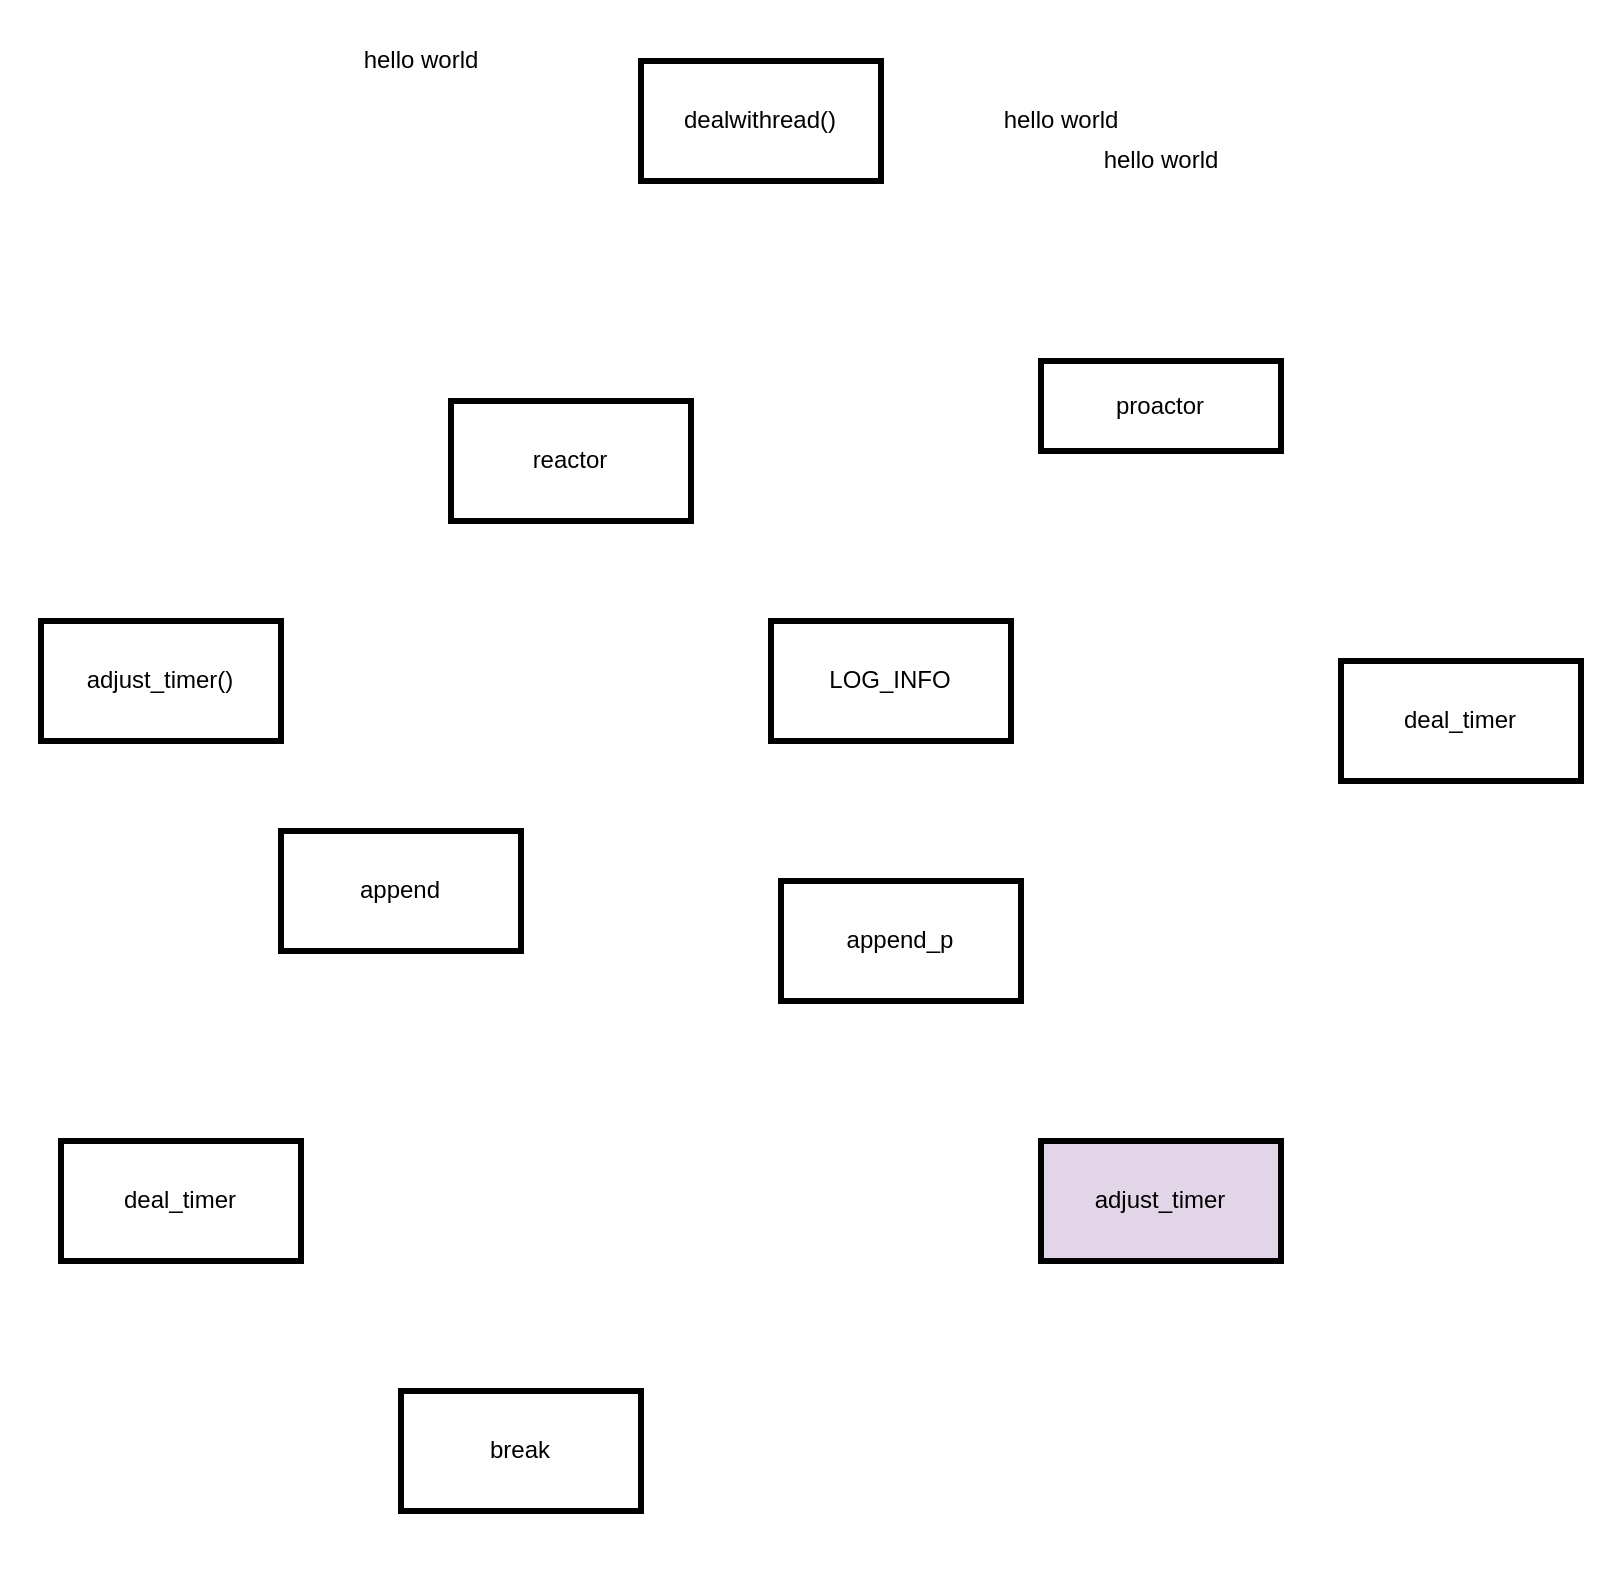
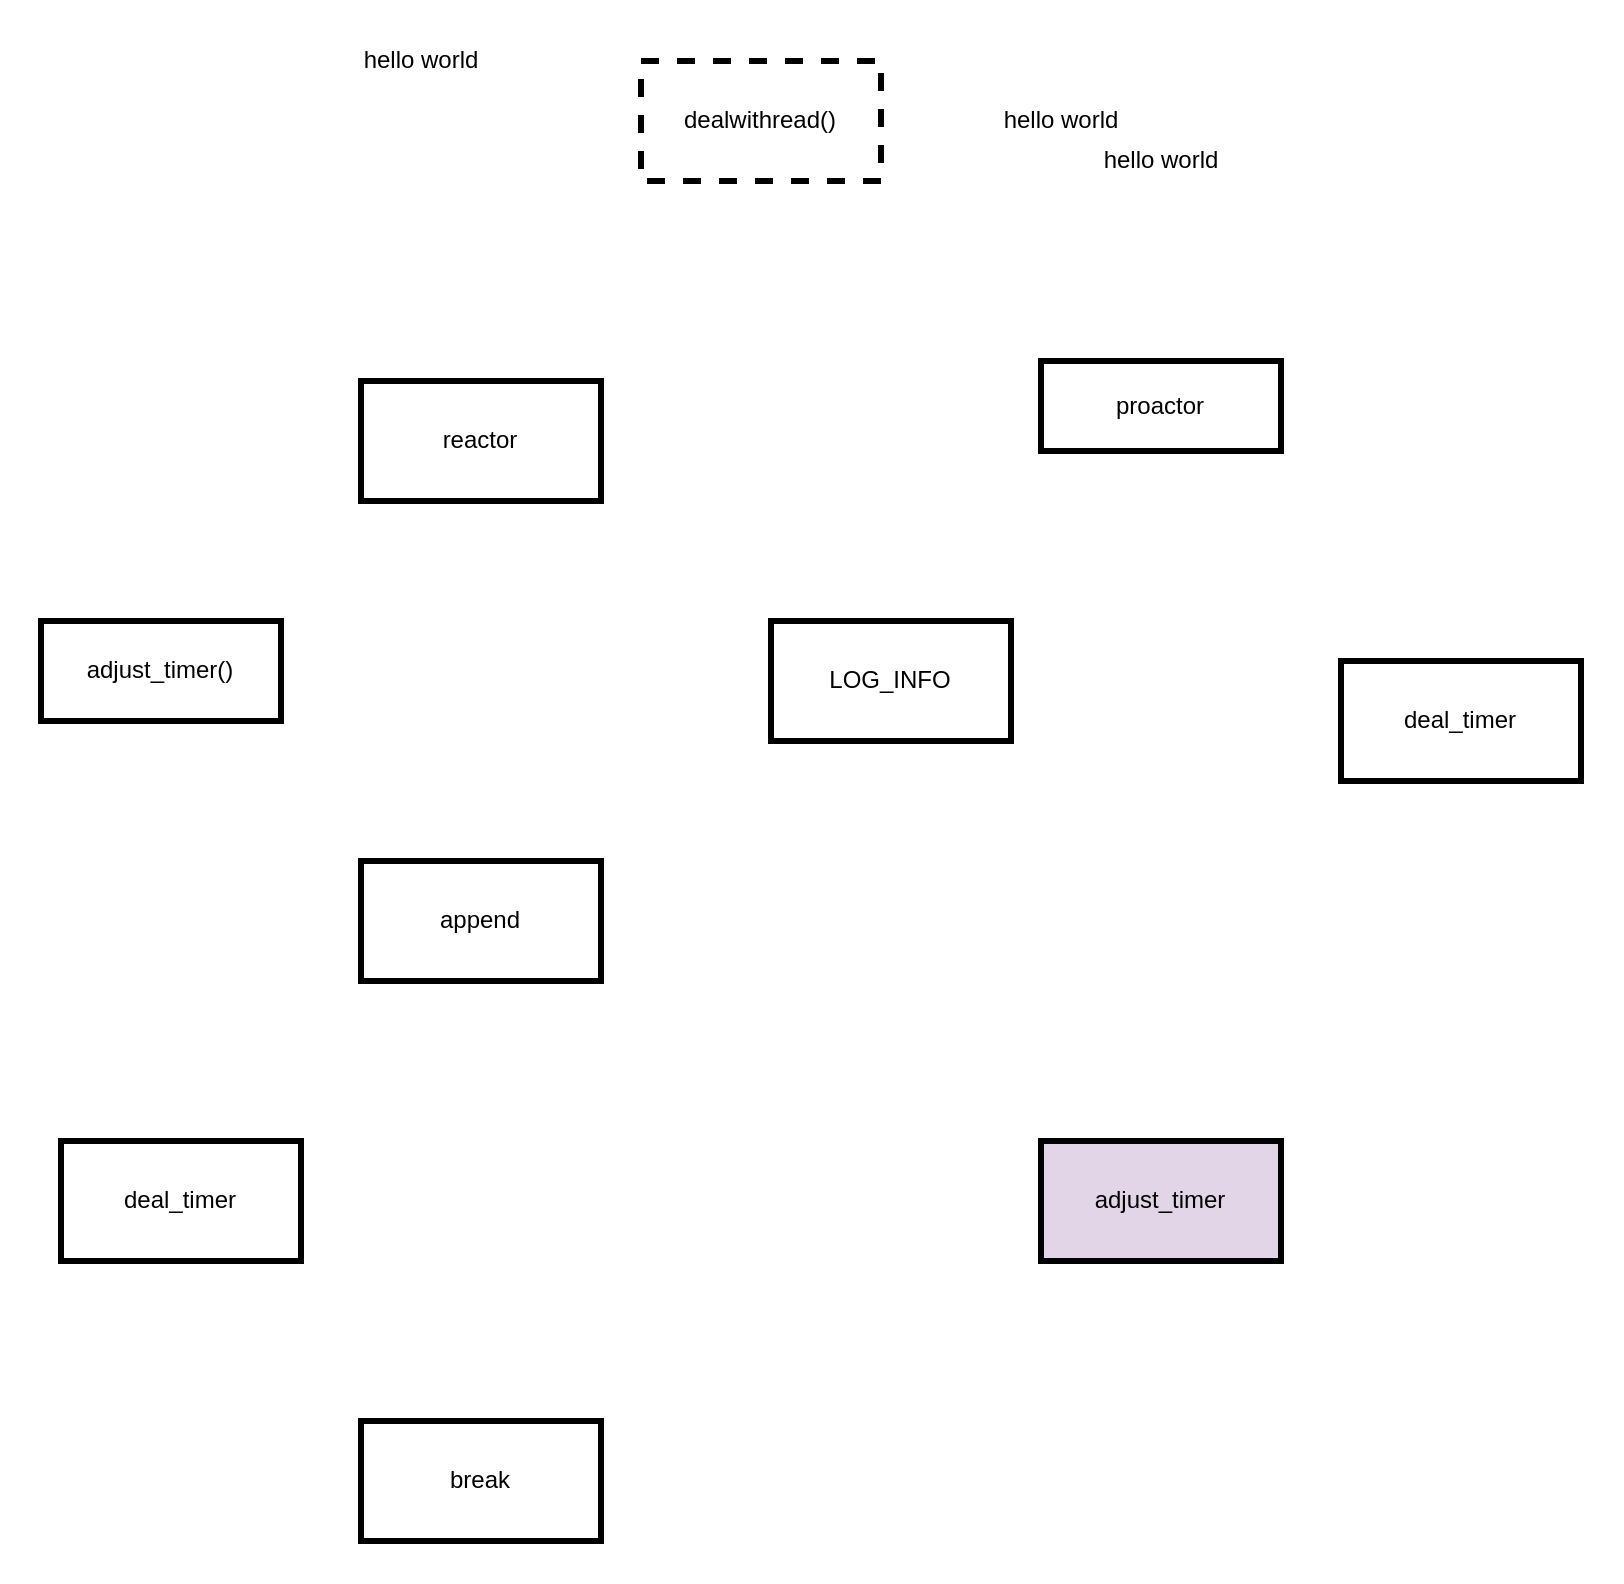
(761, 121) -> (761, 121)
(571, 461) -> (481, 441)
(161, 681) -> (161, 671)
(401, 891) -> (481, 921)
(901, 941) -> none
(521, 1451) -> (481, 1481)
